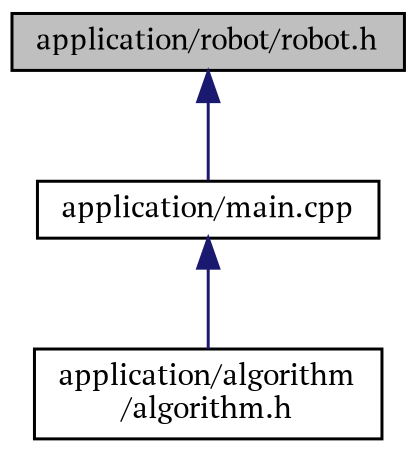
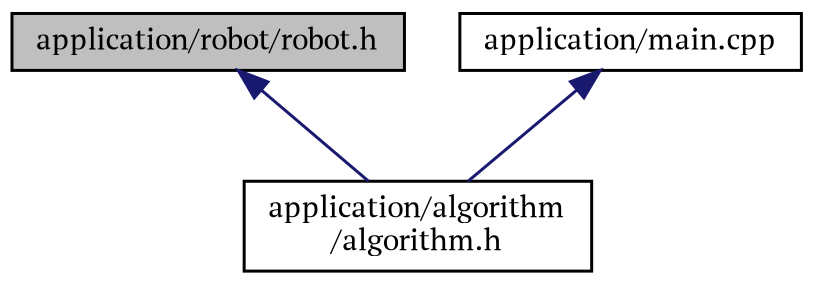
(208, 141) -> (315, 136)
